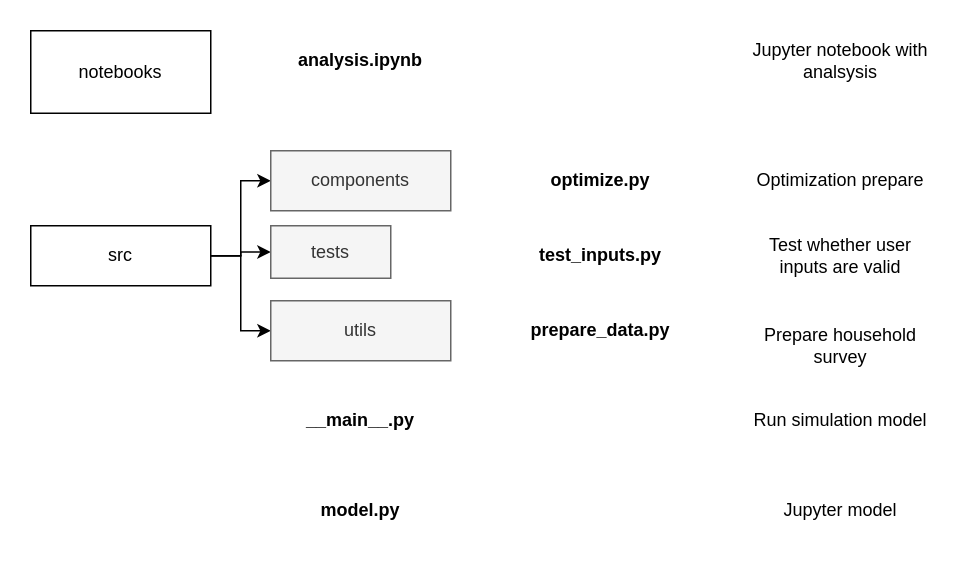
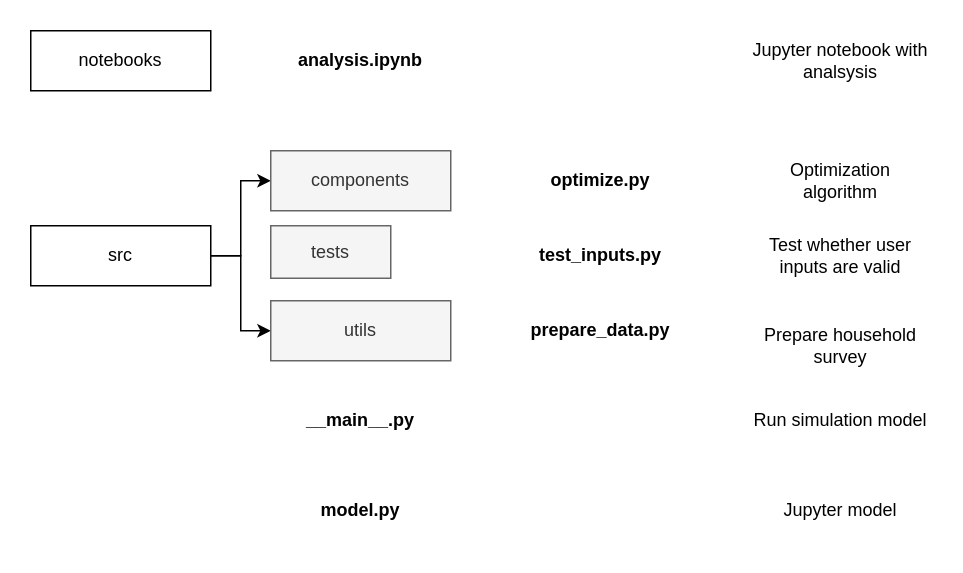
(121, 72) -> (121, 61)
(841, 181) -> (841, 181)
(251, 252) -> none
